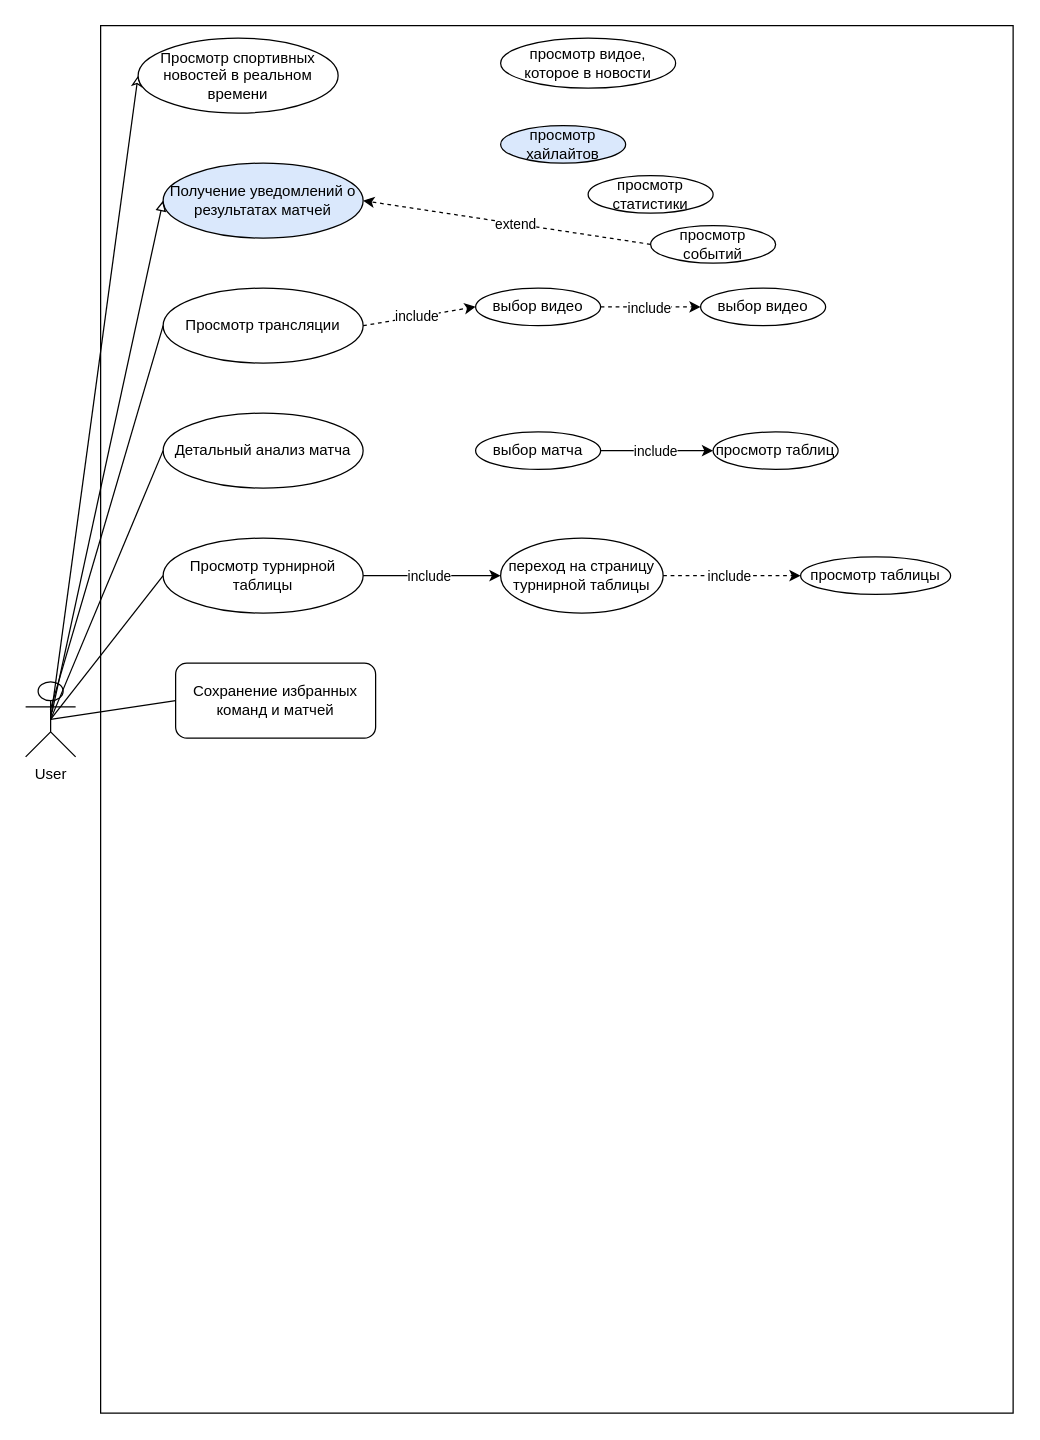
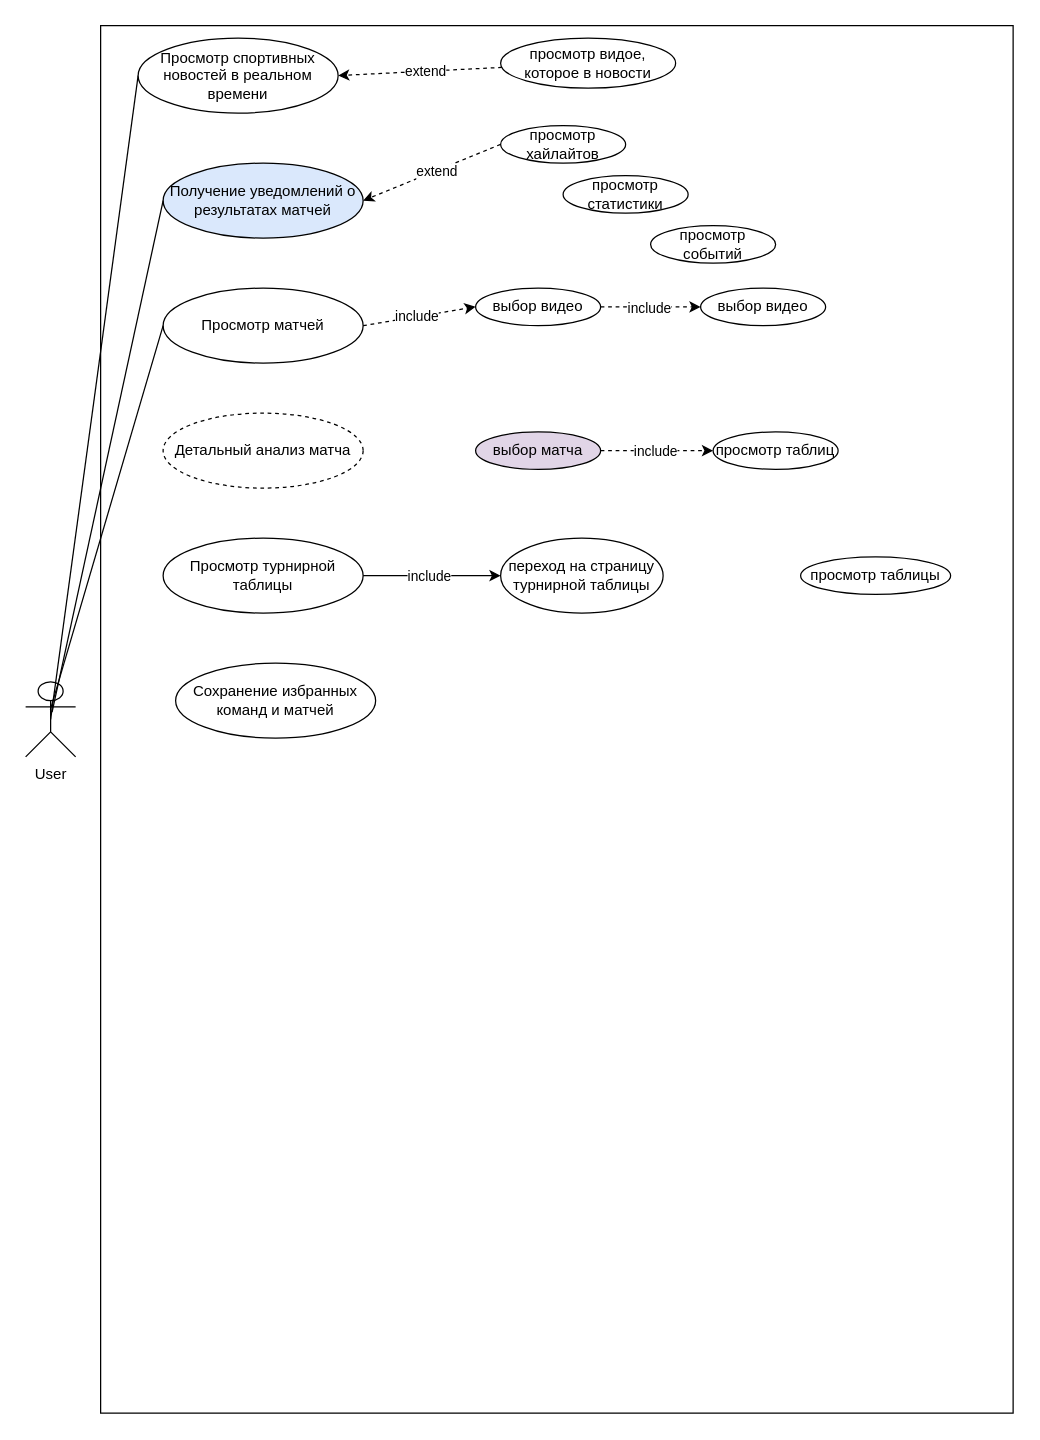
none -> (424, 71)
(137, 85) -> (137, 82)
(563, 144) -> (563, 144)
none -> (436, 171)
(651, 194) -> (626, 194)
(161, 212) -> (162, 206)
(511, 223) -> none
(263, 326) -> (263, 326)
(263, 451) -> (263, 451)
(538, 451) -> (538, 451)
(617, 451) -> (617, 451)
(727, 576) -> none
(110, 577) -> none
(108, 646) -> none
(276, 701) -> (276, 701)
(121, 709) -> none
